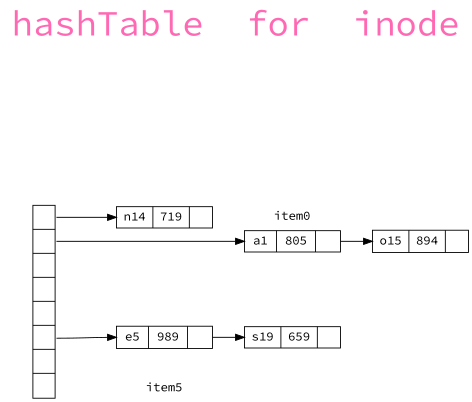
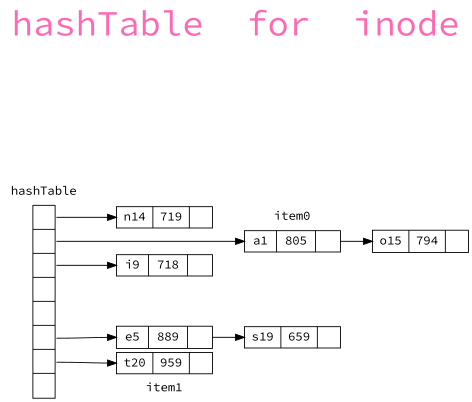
none -> (44, 192)
(427, 241) -> (427, 241)
none -> (164, 265)
(168, 337) -> (168, 337)
none -> (164, 363)
(164, 388) -> (164, 388)
